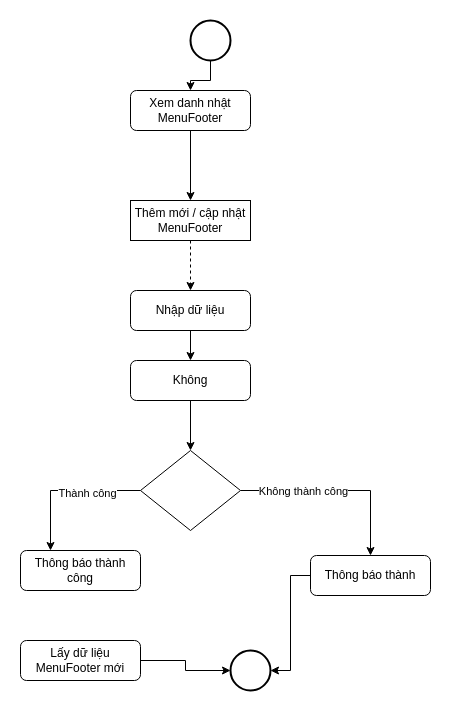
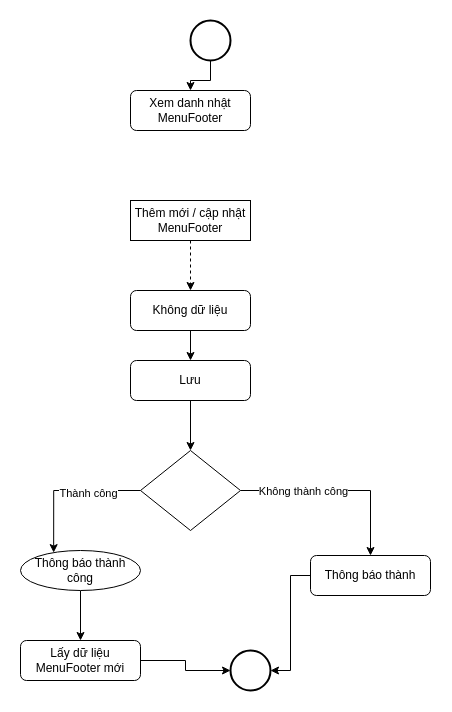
(191, 162) -> none
(191, 311) -> (191, 311)
(191, 381) -> (191, 381)
(81, 571) -> (81, 571)
none -> (81, 612)
